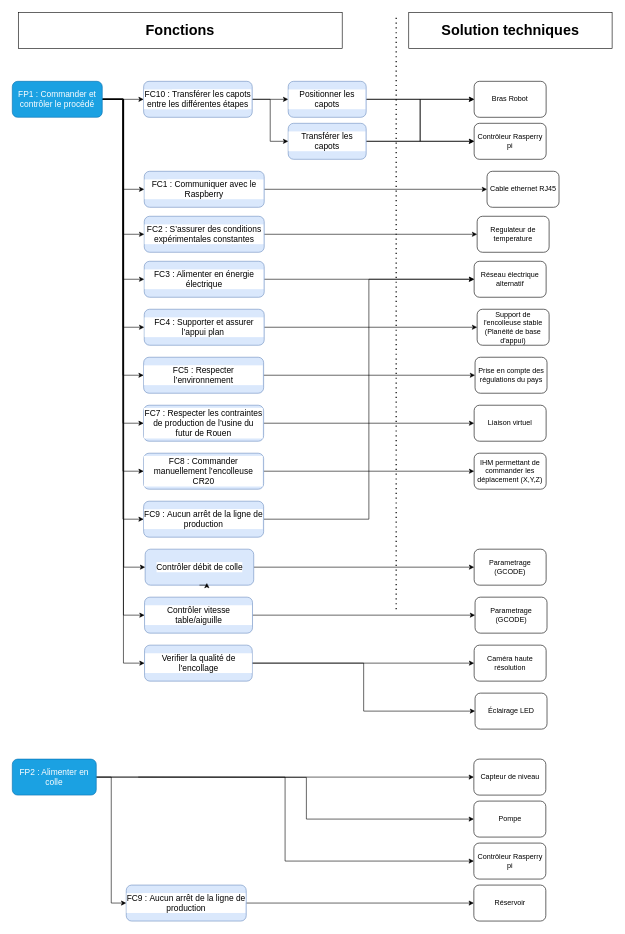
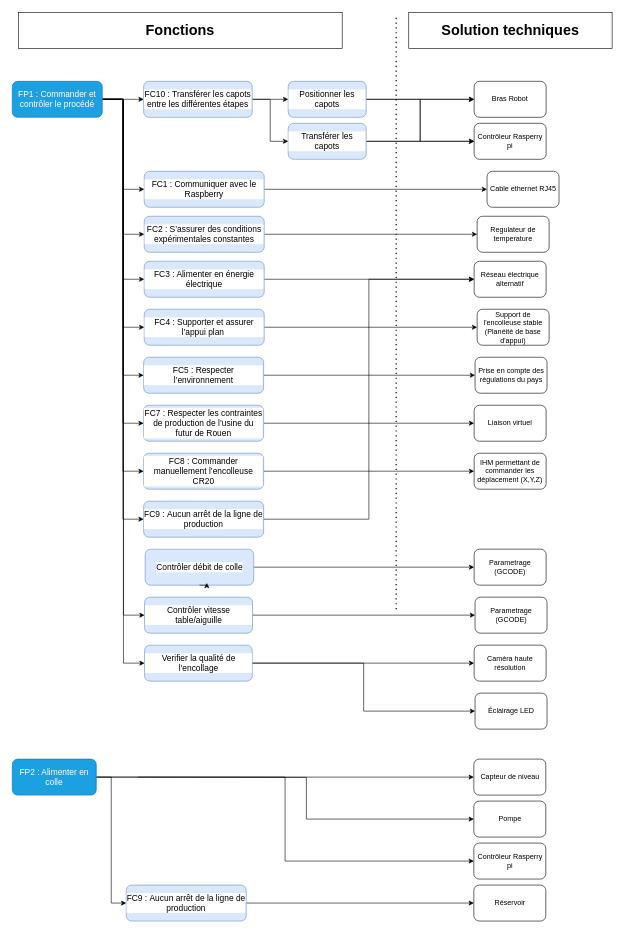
(139, 567) -> none
